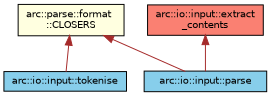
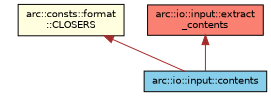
(71, 20) -> (71, 20)
(65, 81) -> none
(205, 81) -> (205, 81)
